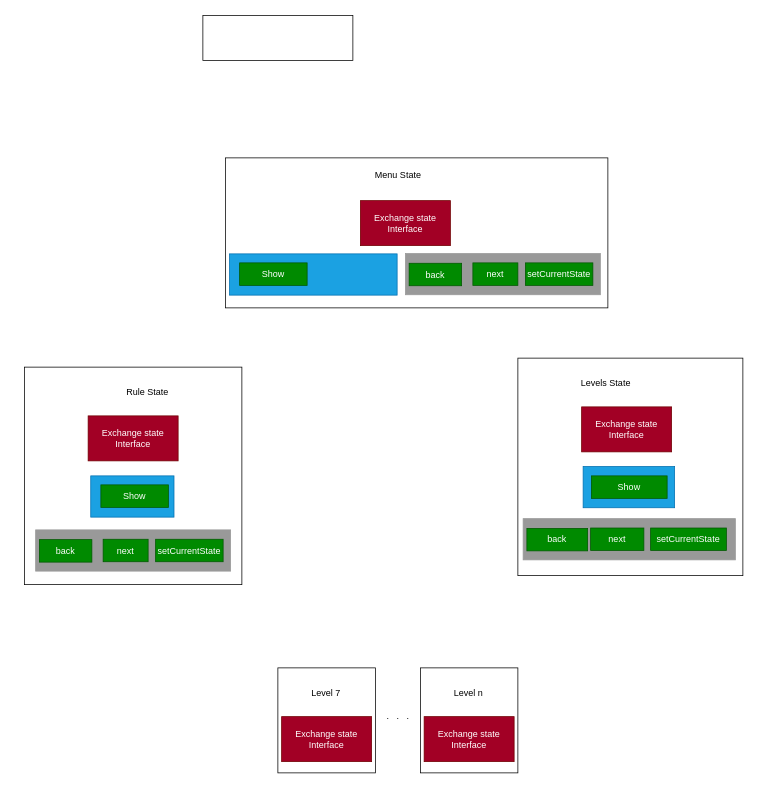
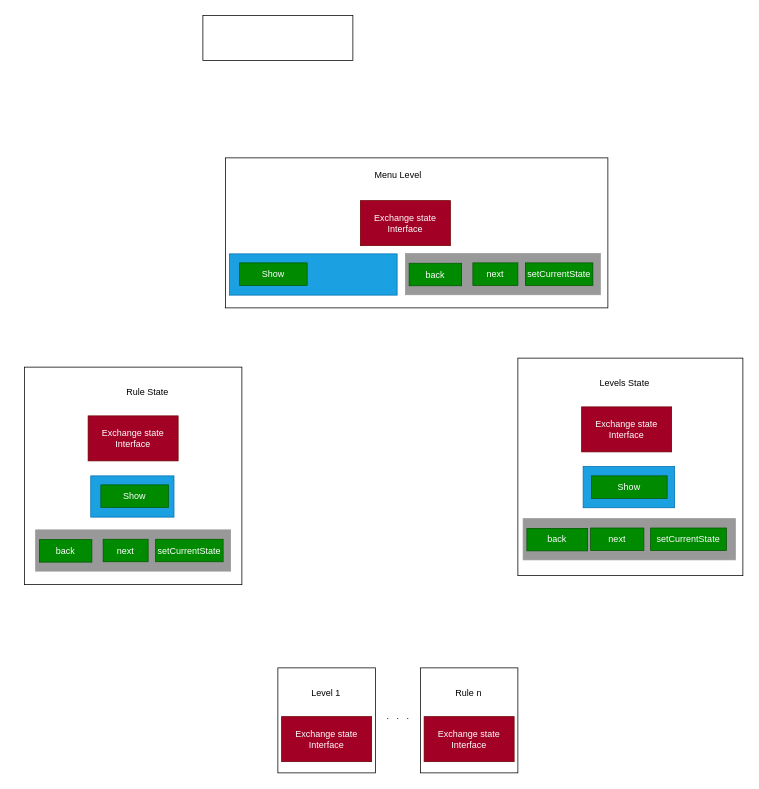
(398, 175) -> (398, 175)
(606, 383) -> (625, 383)
(326, 693) -> (326, 693)
(469, 693) -> (469, 693)
